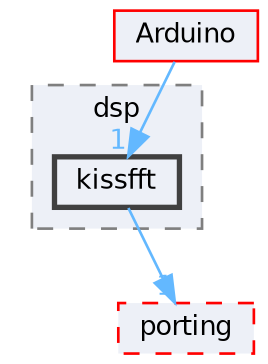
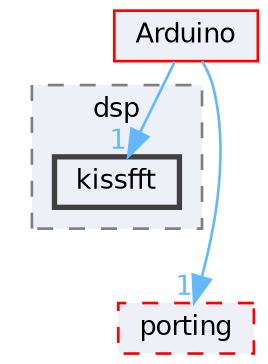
(147, 245) -> (220, 168)
